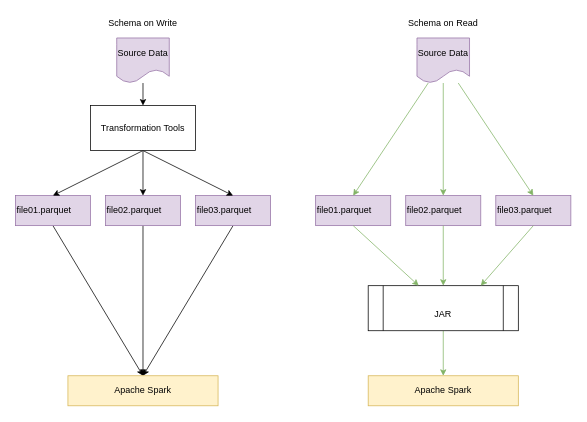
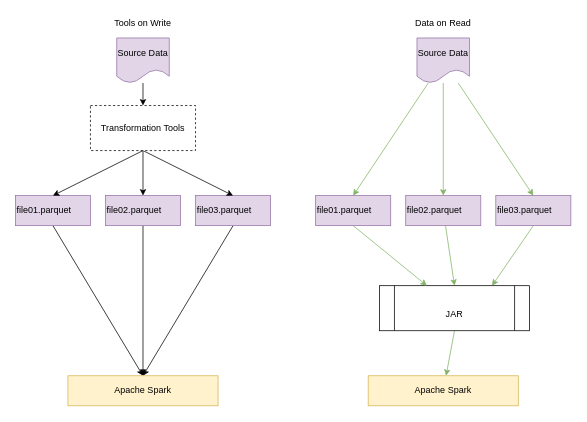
(143, 23) -> (143, 23)
(443, 23) -> (443, 23)
(143, 128) -> (143, 128)
(443, 308) -> (454, 308)
